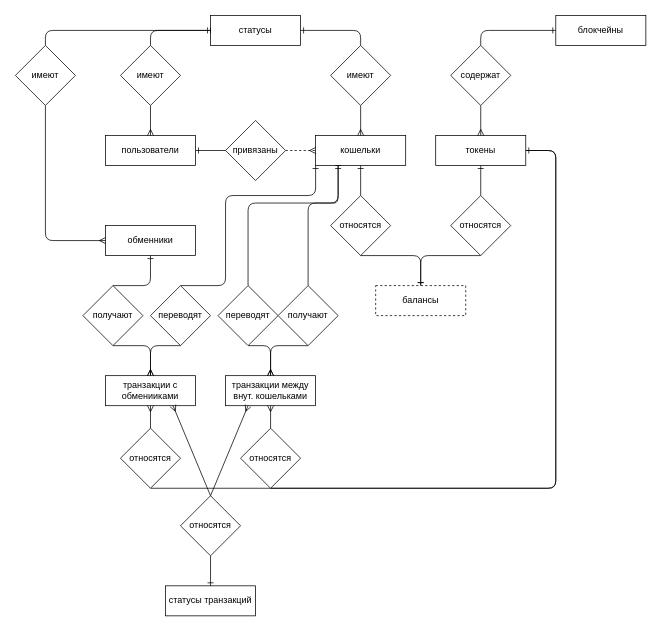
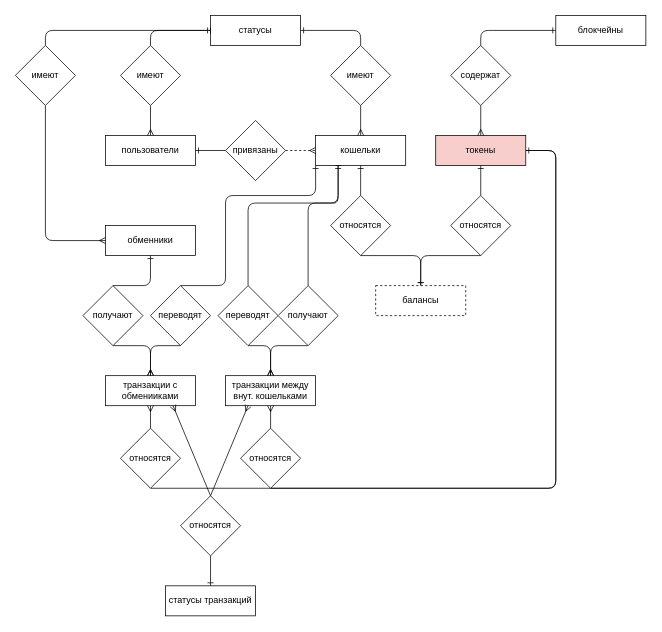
(480, 150) -> (480, 150)
